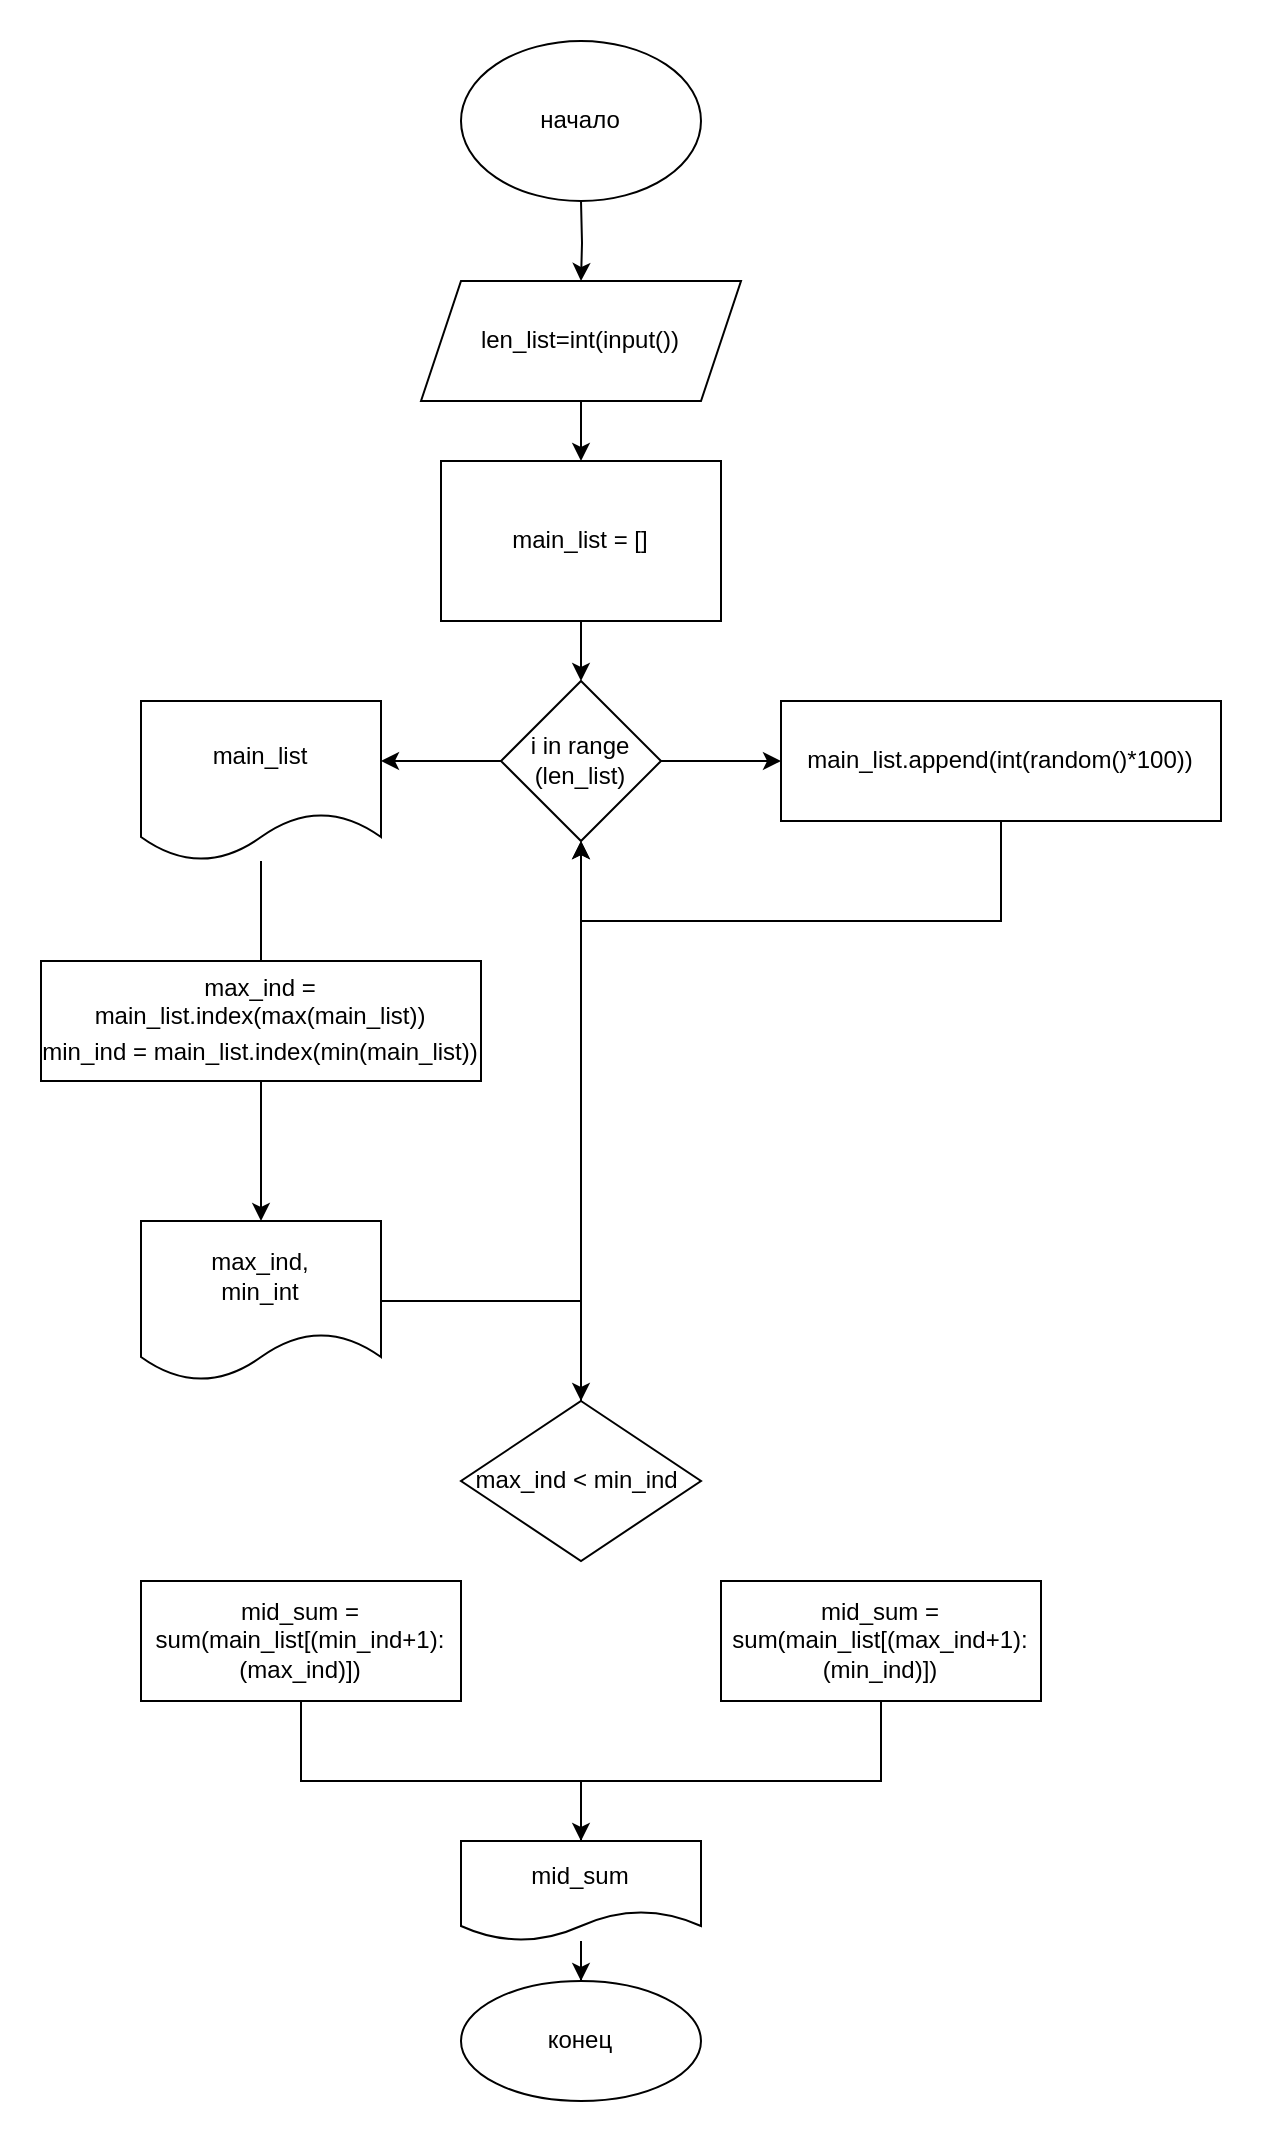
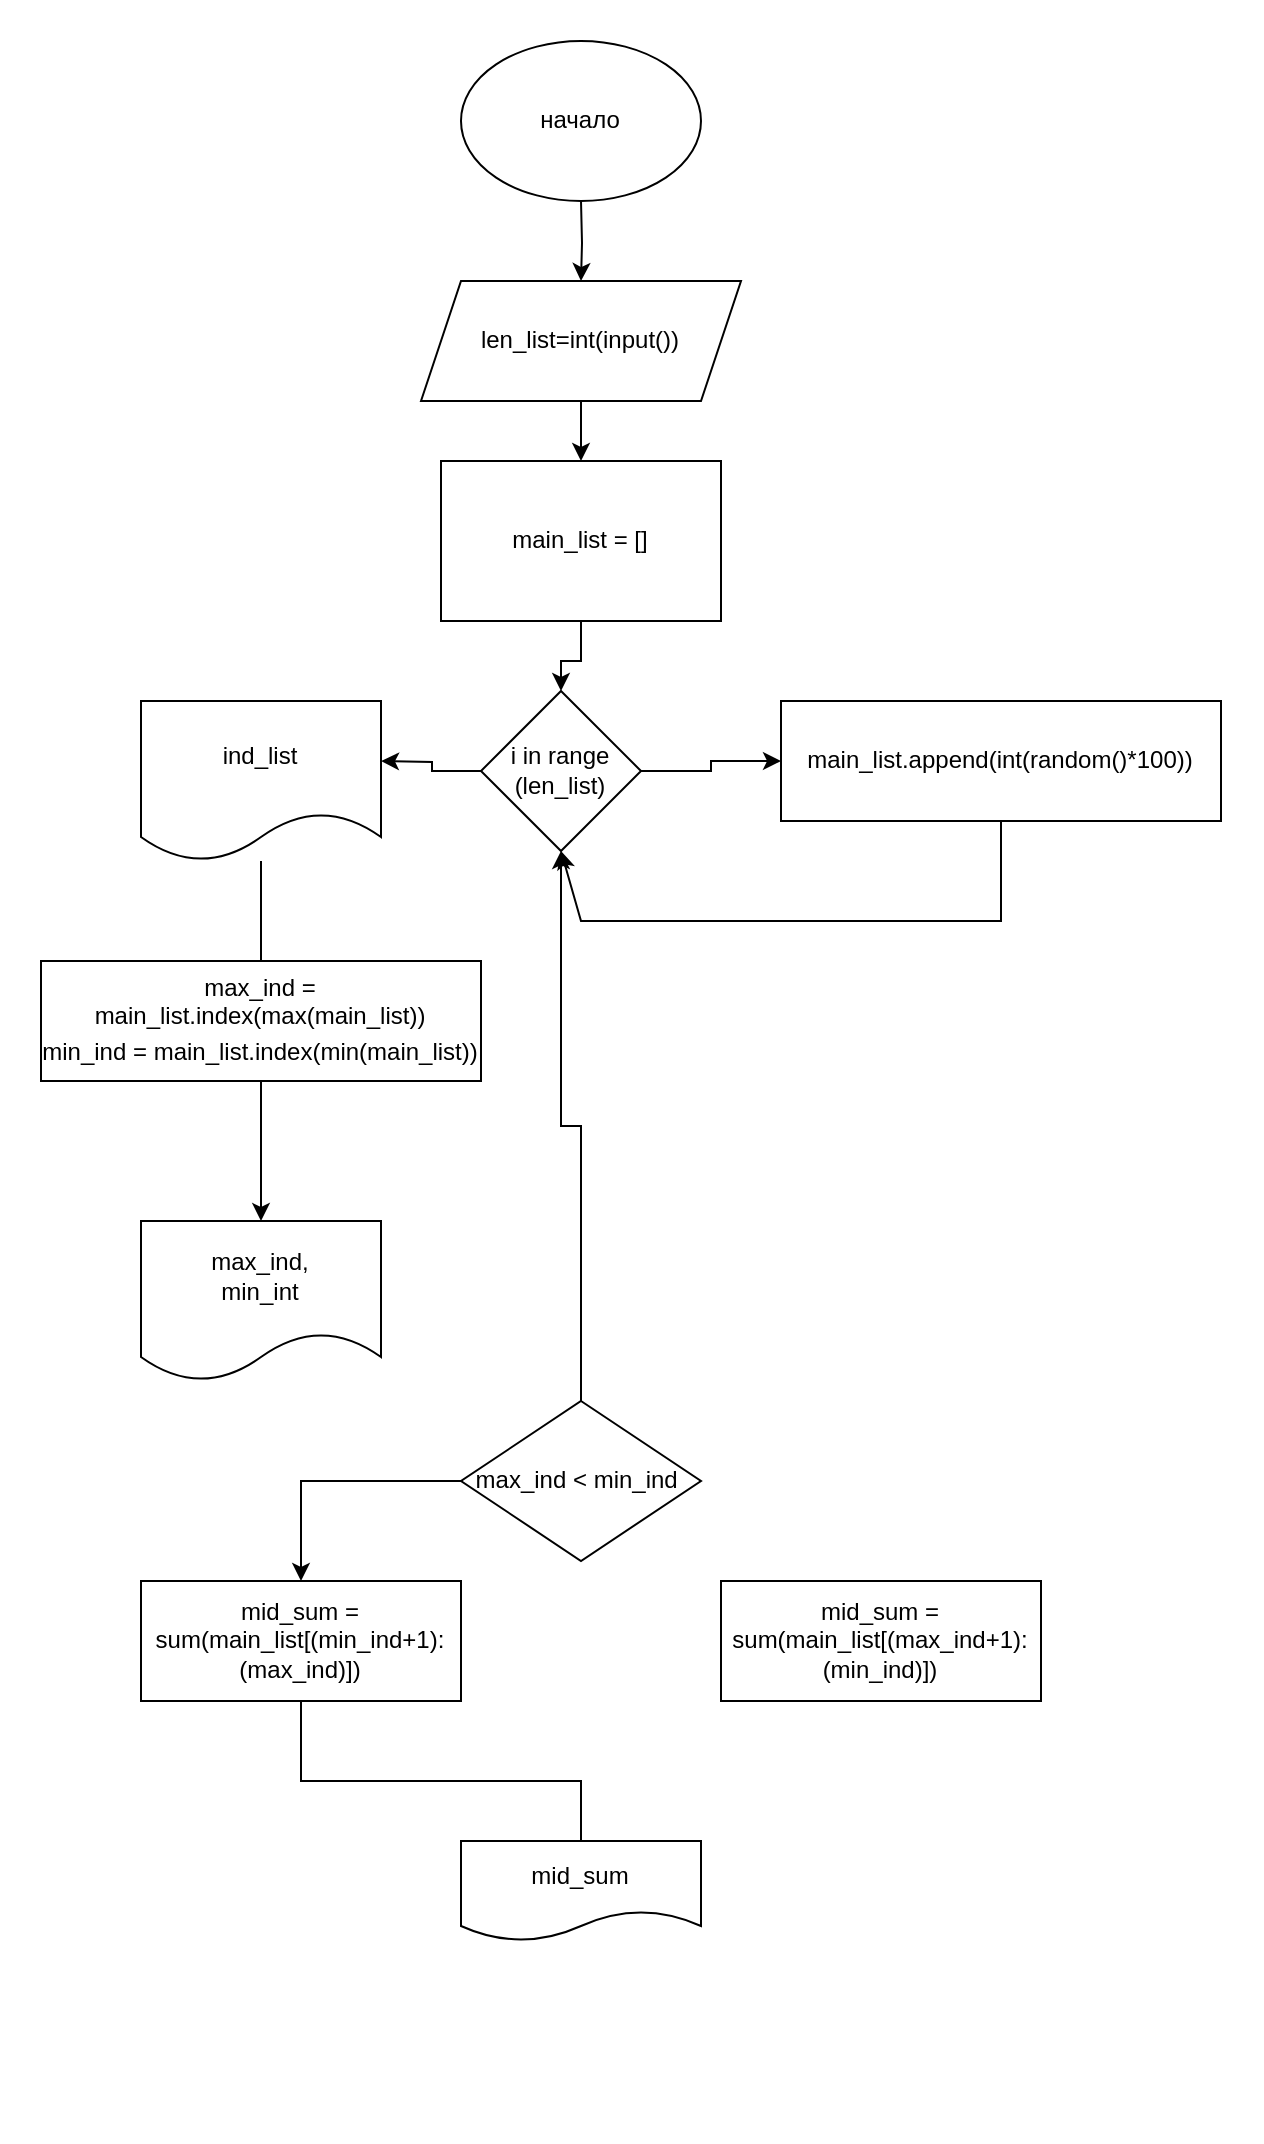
(261, 757) -> (261, 757)
(581, 761) -> (561, 771)
(479, 1301) -> none
none -> (338, 1481)
(773, 1781) -> none
(581, 1968) -> none
(581, 2041) -> none
